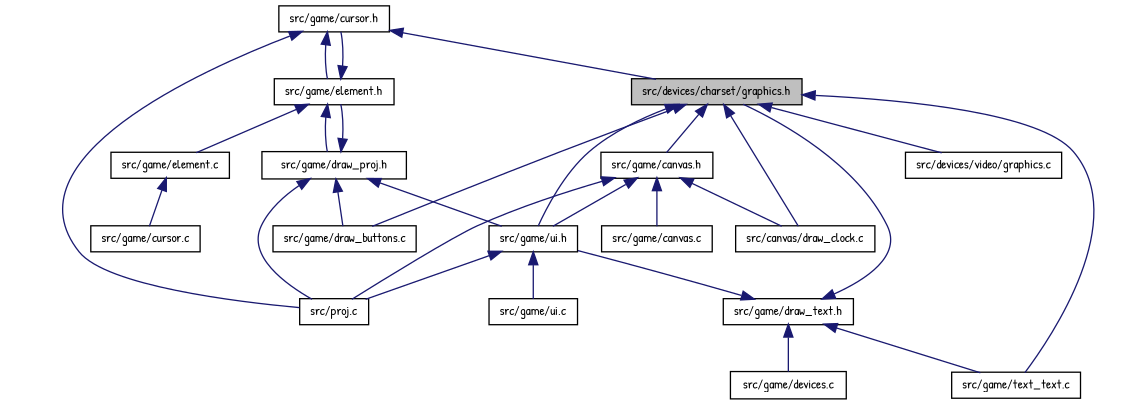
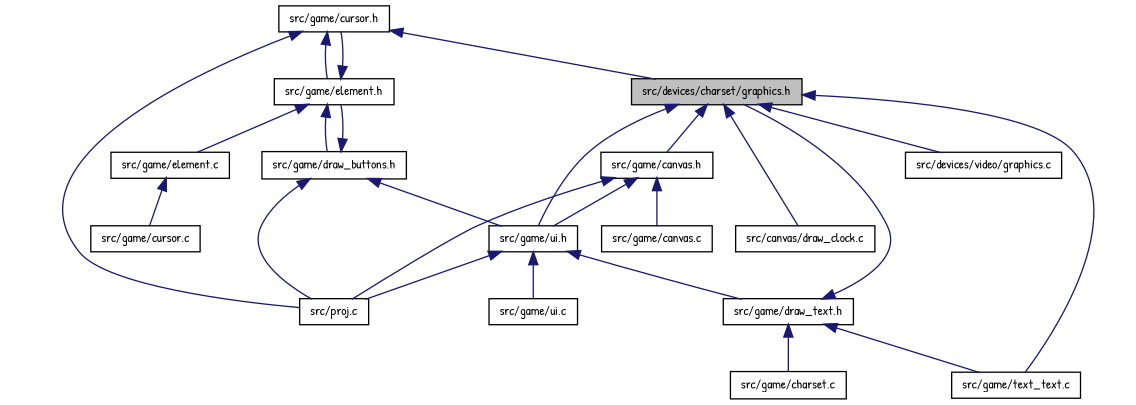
(334, 165) -> (334, 165)
(737, 205) -> none
(345, 239) -> none
(660, 273) -> (661, 278)
(788, 385) -> (788, 385)
